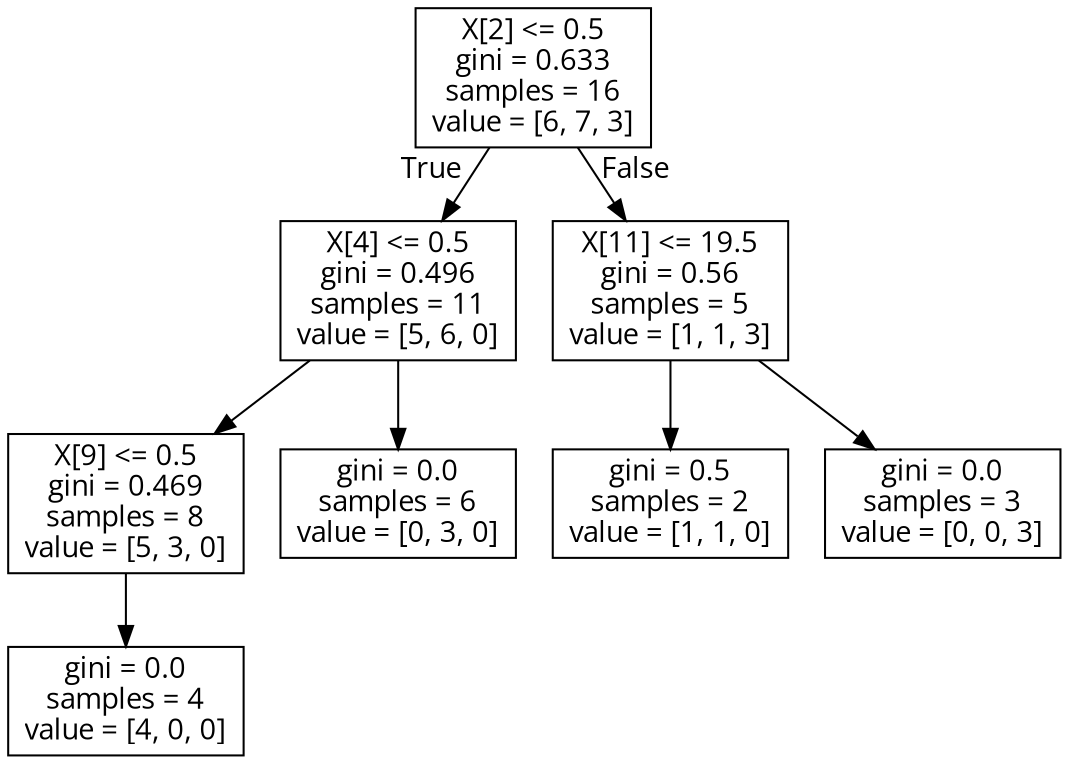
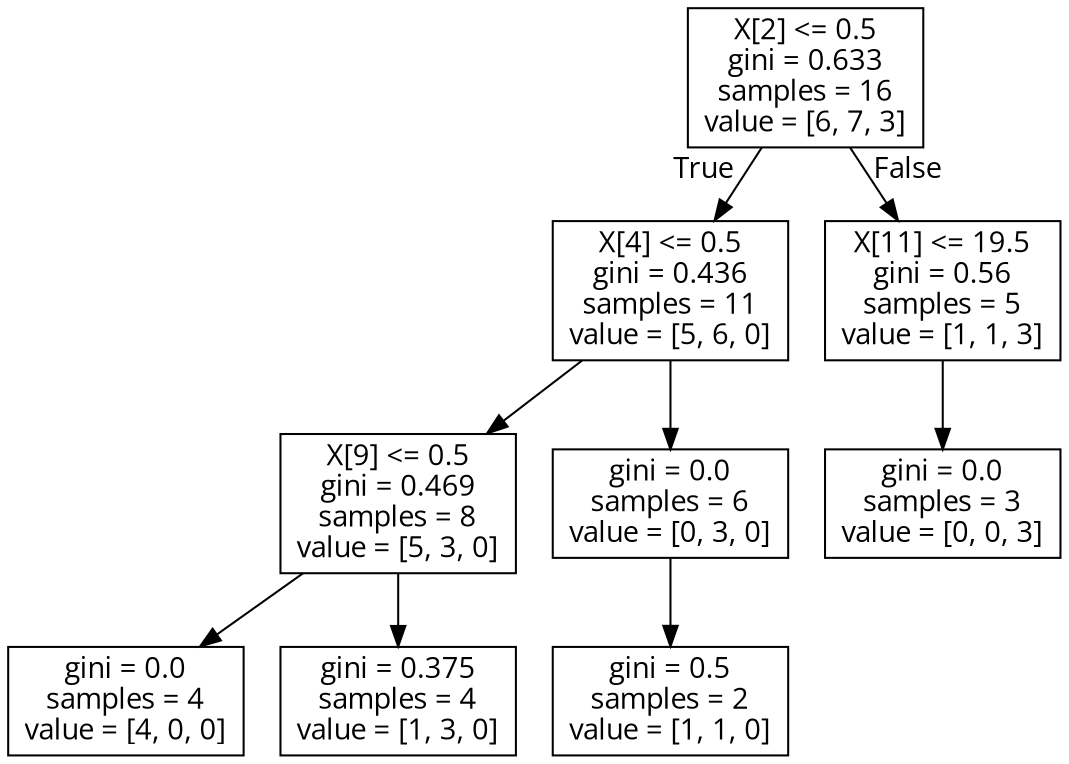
(398, 291) -> (670, 291)
(670, 394) -> (670, 592)
none -> (398, 701)
